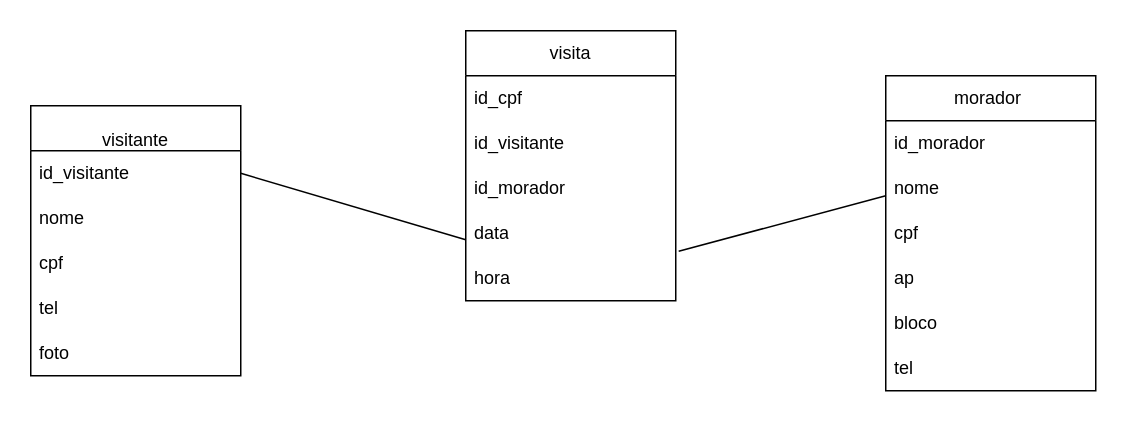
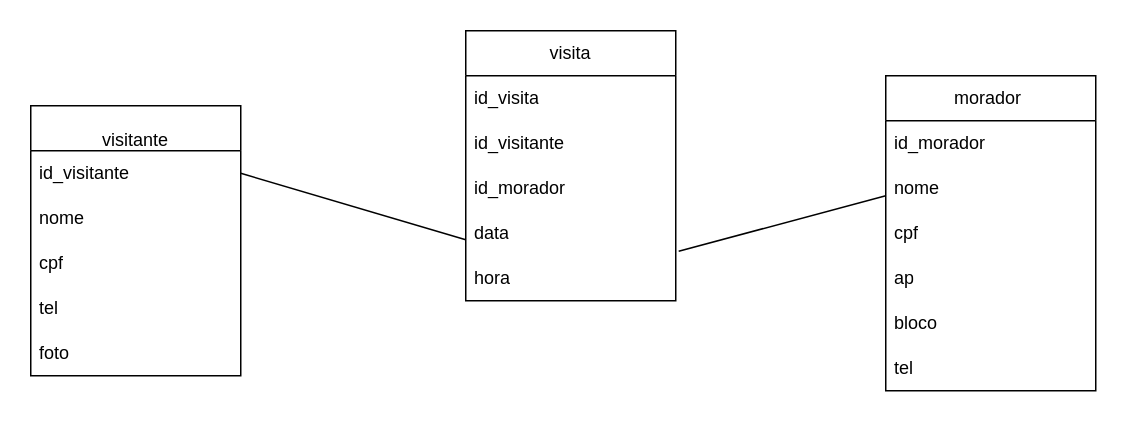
(503, 98) -> (513, 98)
